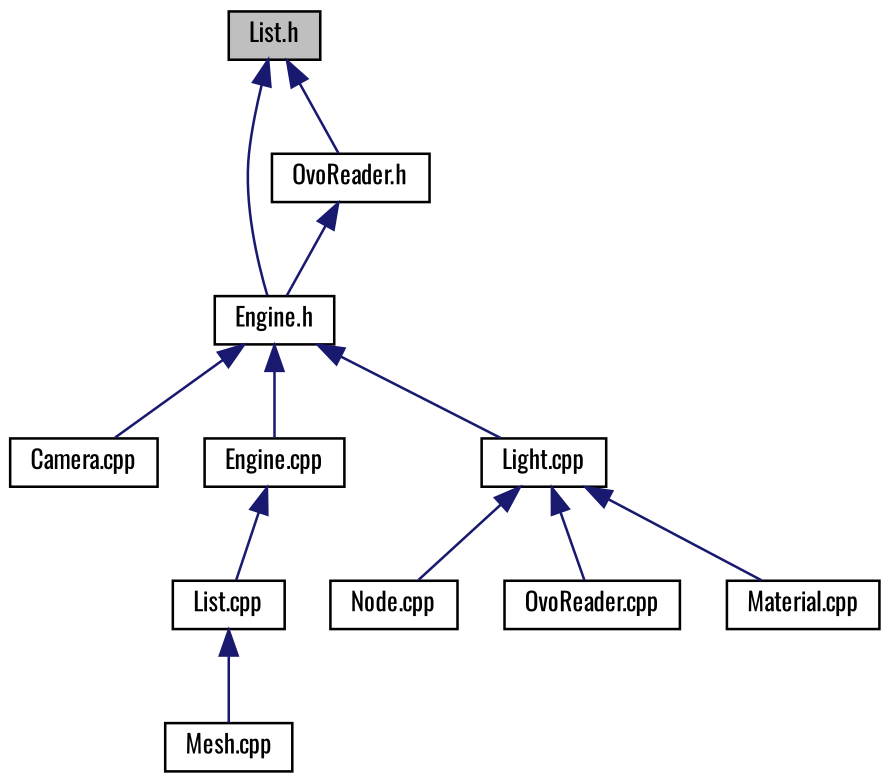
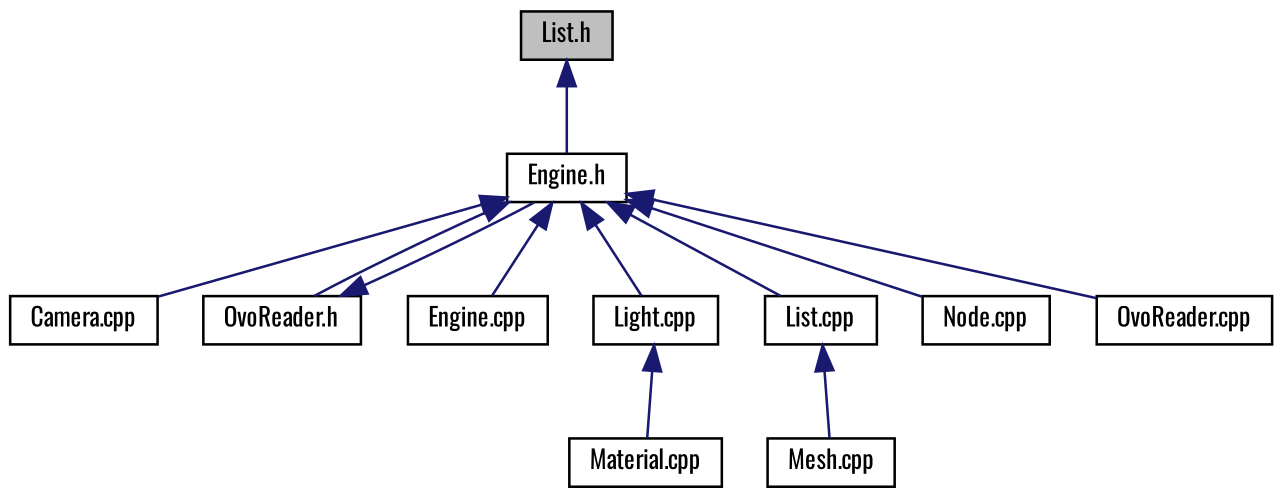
(319, 118) -> (399, 253)
(460, 542) -> (787, 252)
(247, 546) -> (705, 255)
(572, 546) -> (874, 249)
